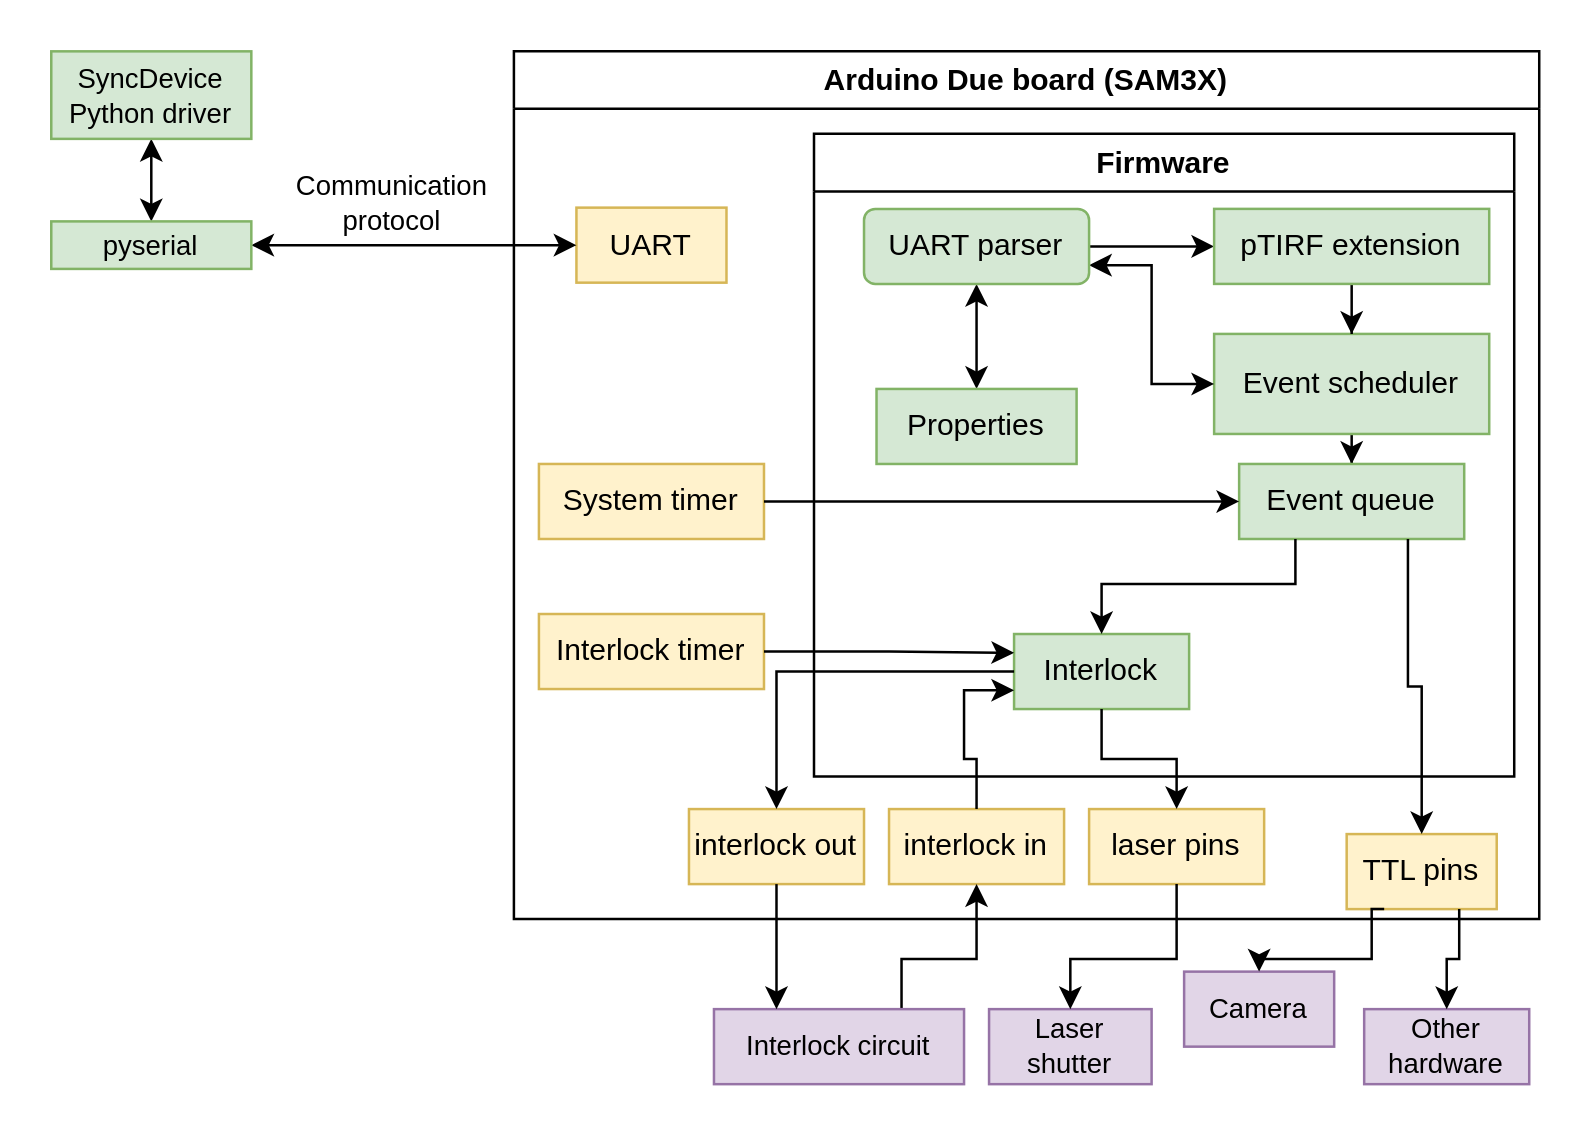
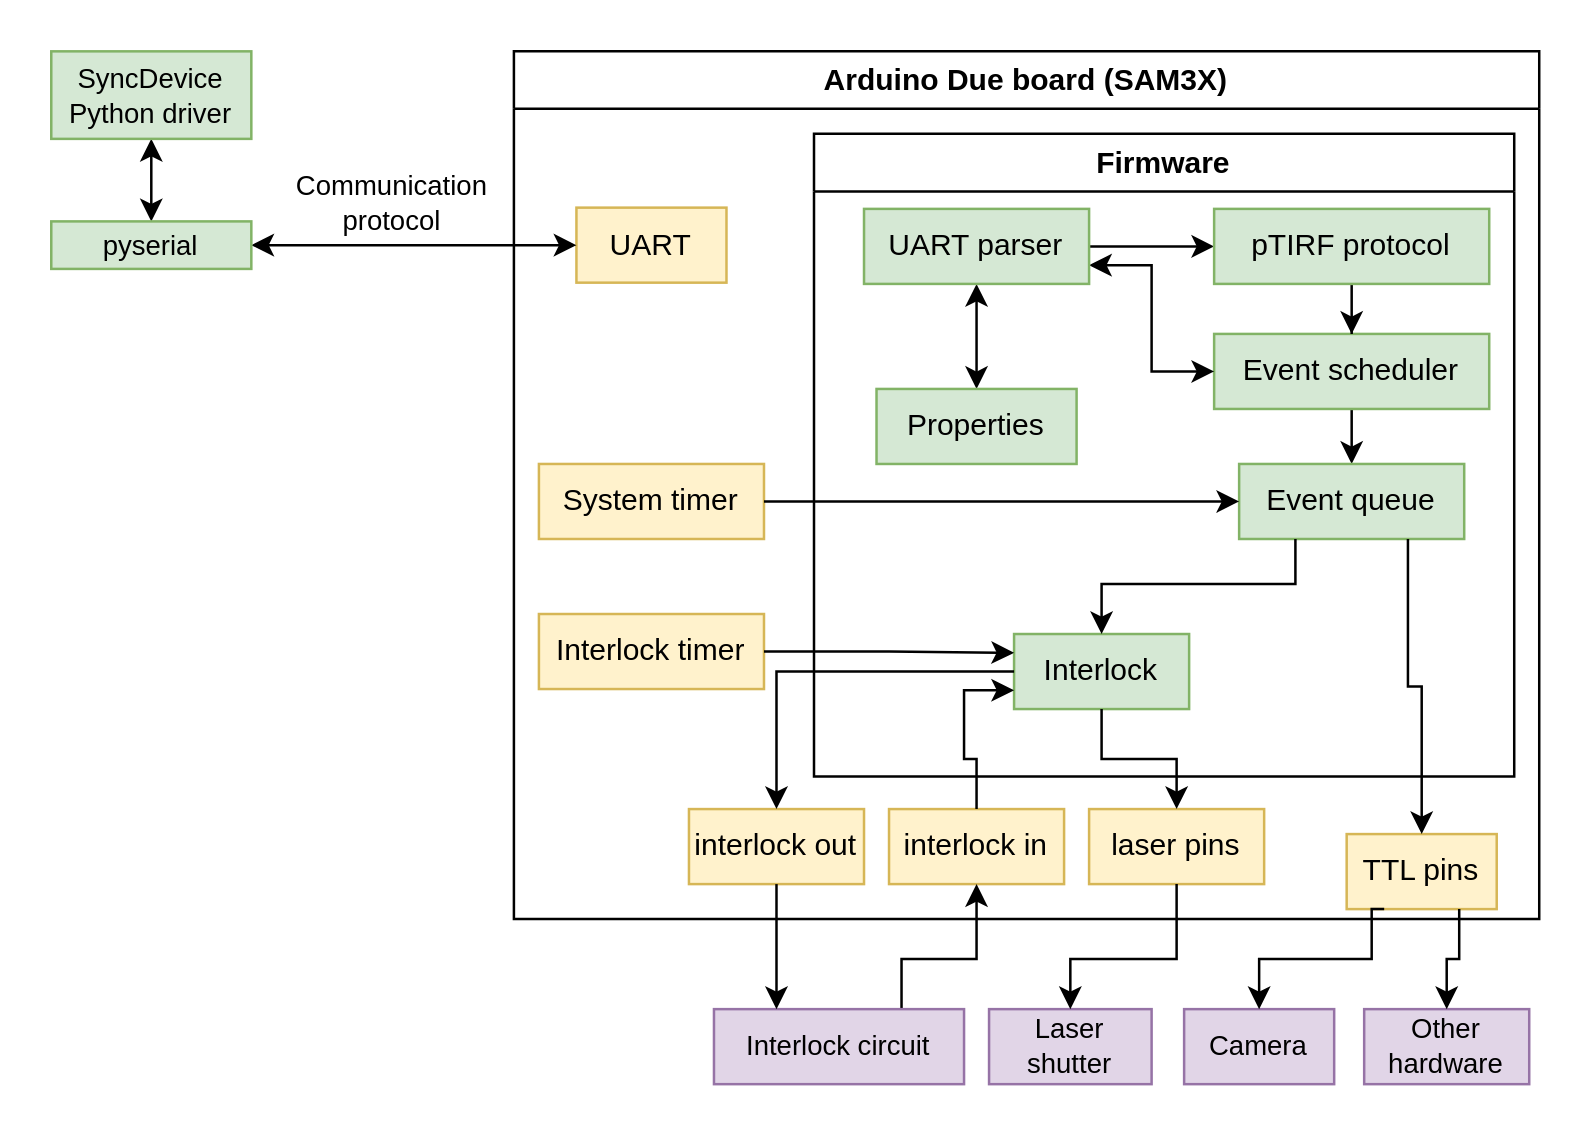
(976, 246) -> (976, 246)
(1351, 246) -> (1351, 246)
(1351, 384) -> (1351, 371)
(1259, 1009) -> (1259, 1046)
